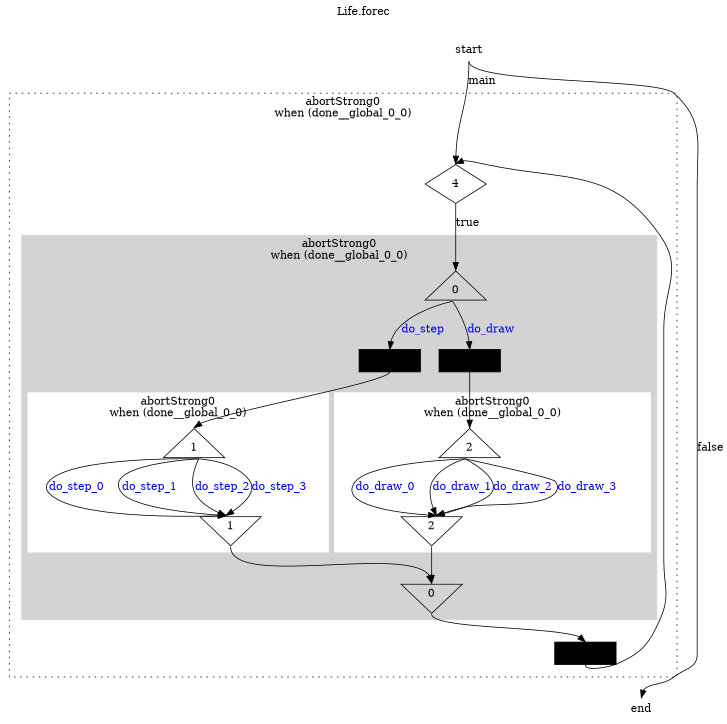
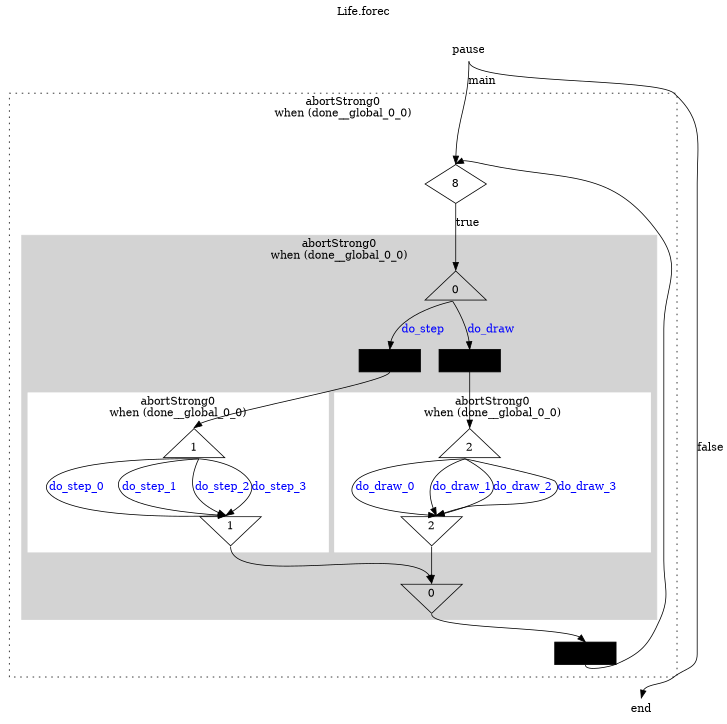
(469, 50) -> (469, 50)
(456, 184) -> (456, 184)
